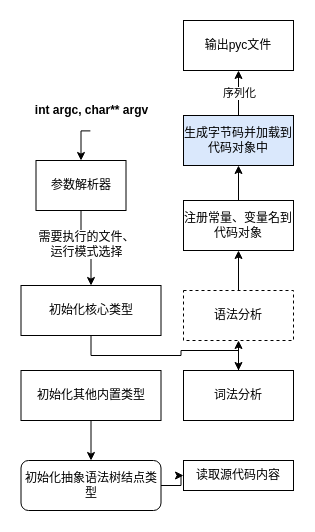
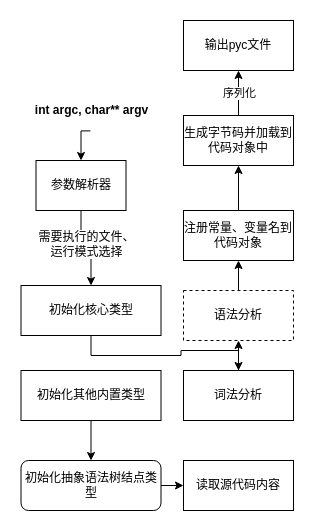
(239, 141) -> (239, 141)
(239, 226) -> (239, 236)
(239, 476) -> (239, 486)
